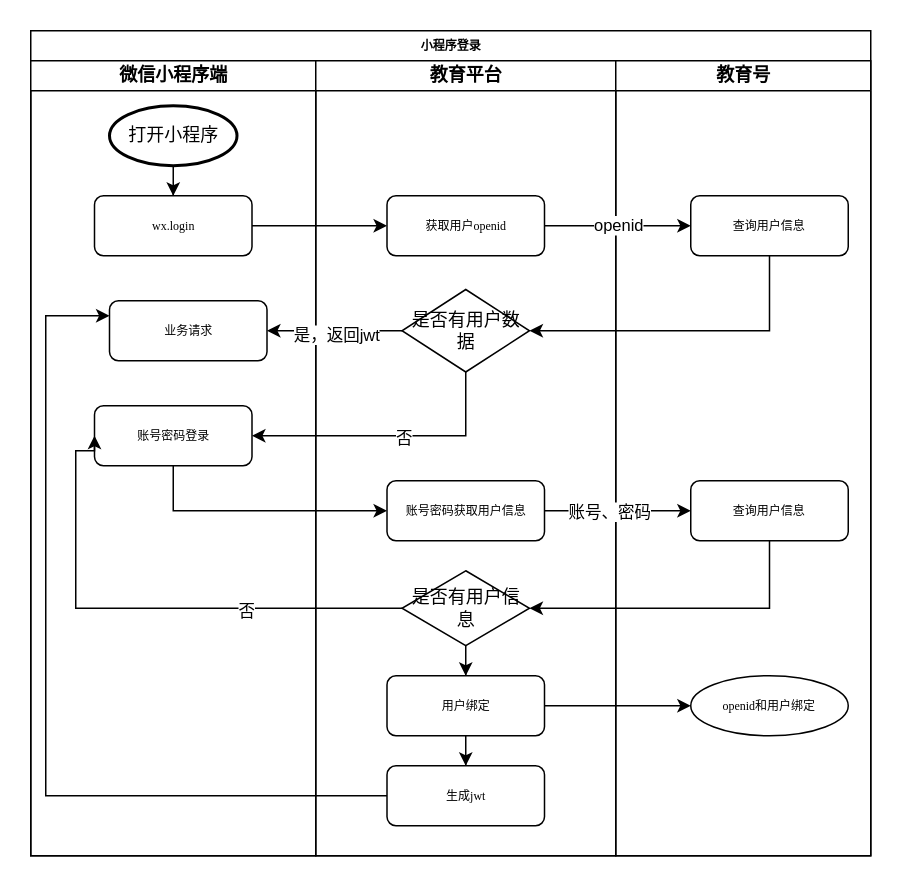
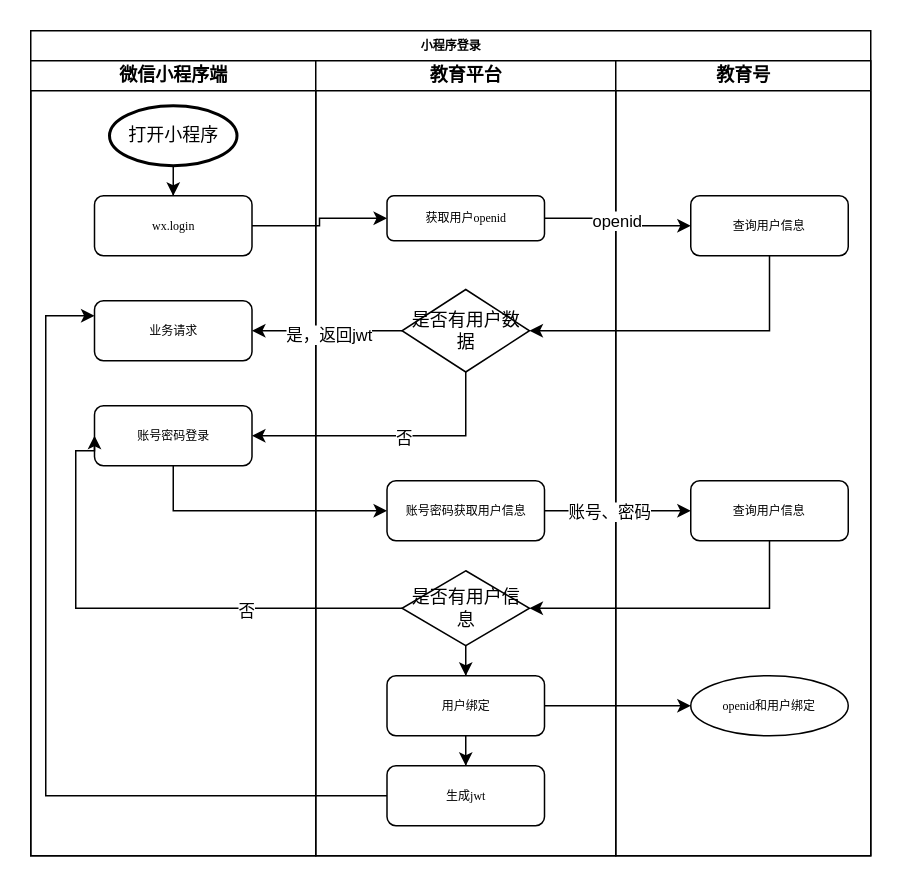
(466, 226) -> (466, 218)
(188, 331) -> (173, 331)
